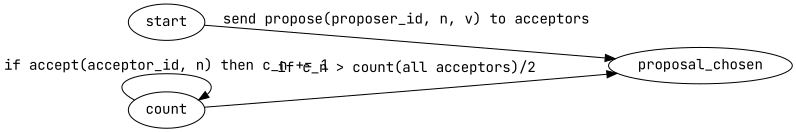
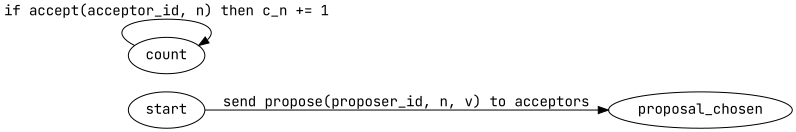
(406, 91) -> none
